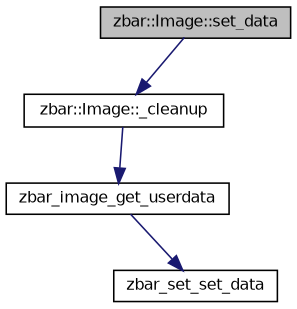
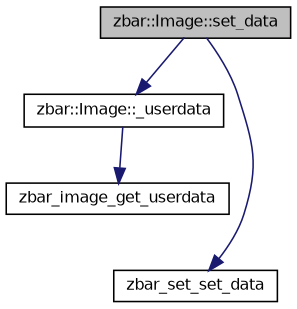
(124, 111) -> (124, 111)
(151, 237) -> (252, 147)
